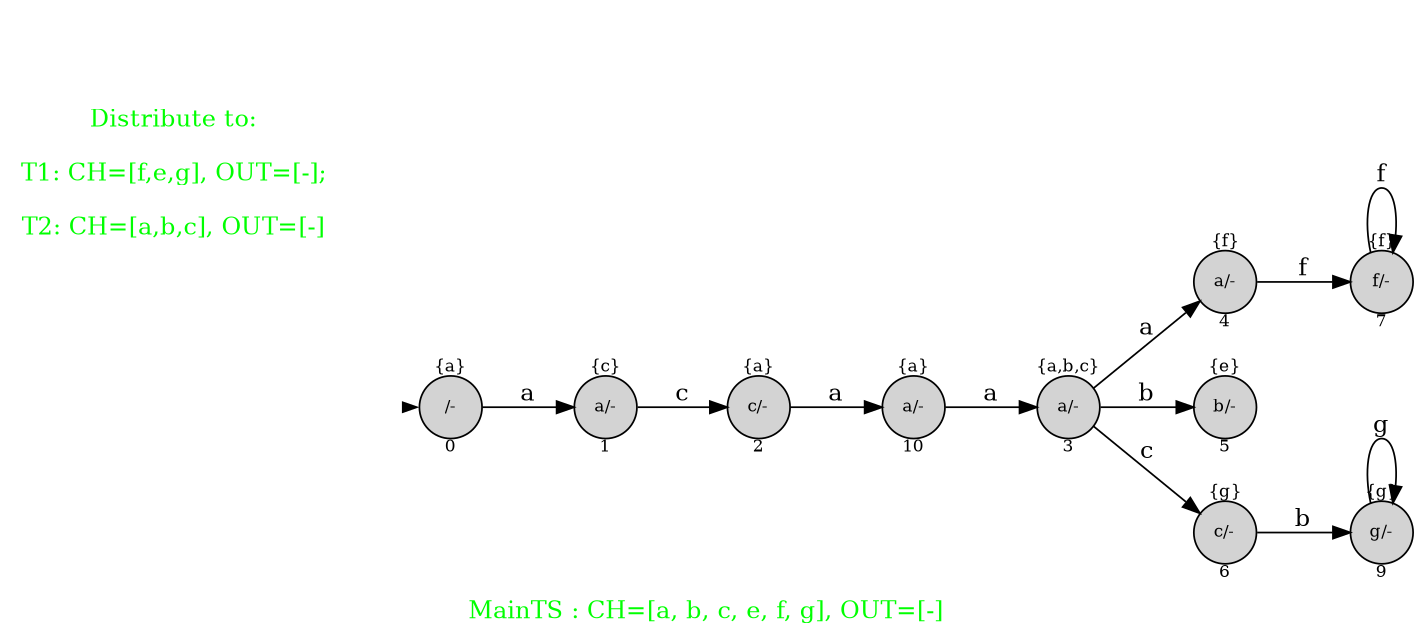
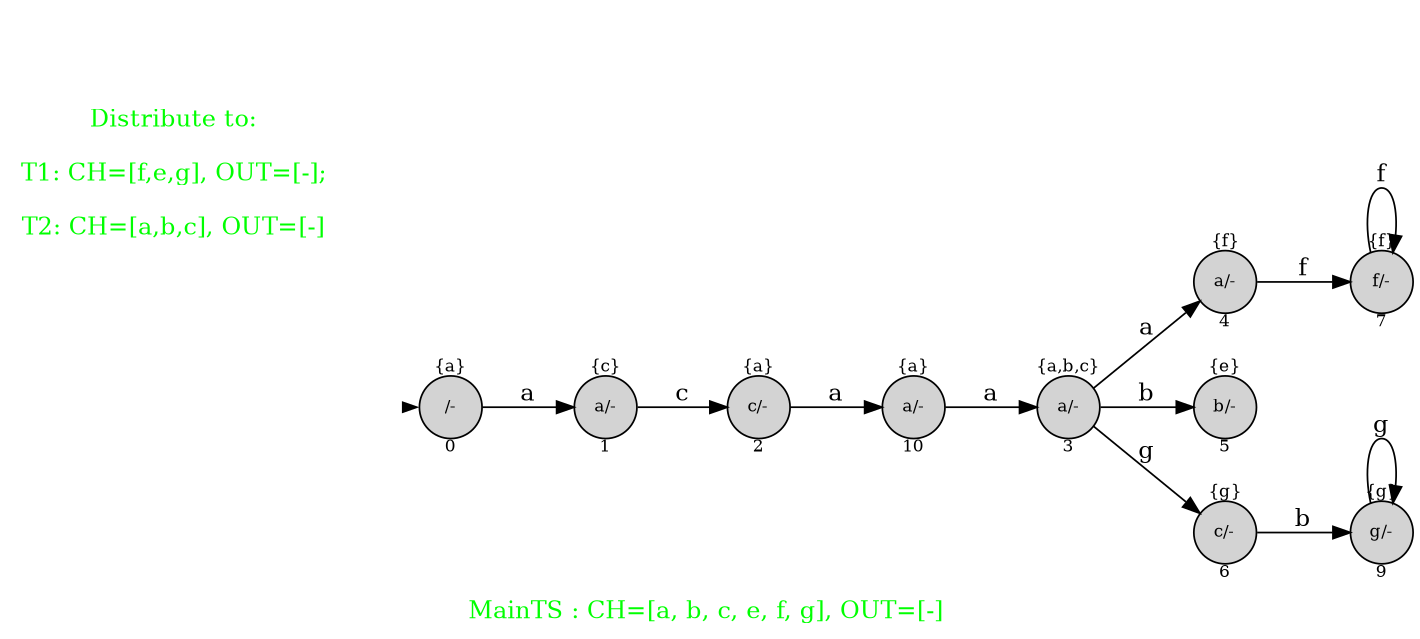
(1147, 452) -> (1147, 452)
